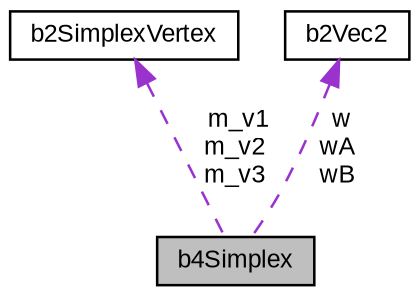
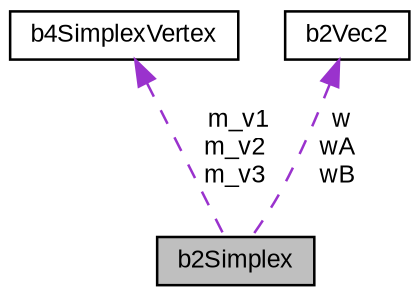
(124, 35) -> (124, 35)
(236, 261) -> (236, 261)
